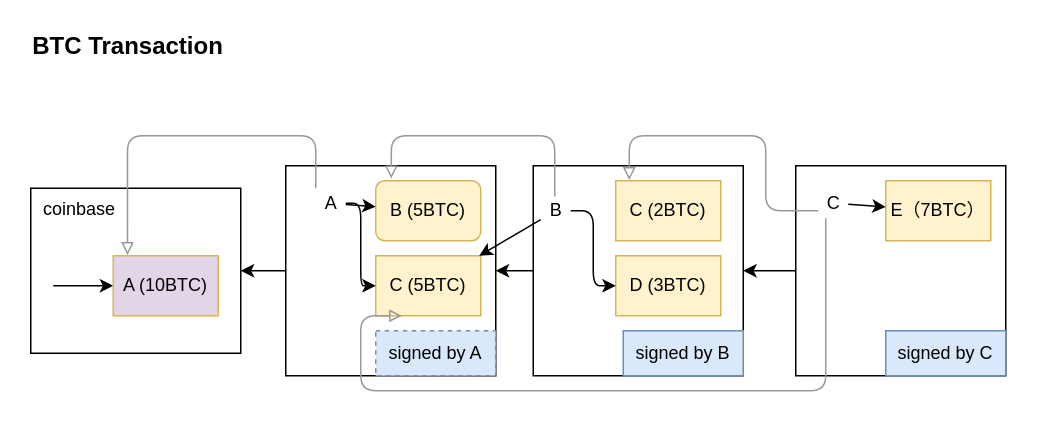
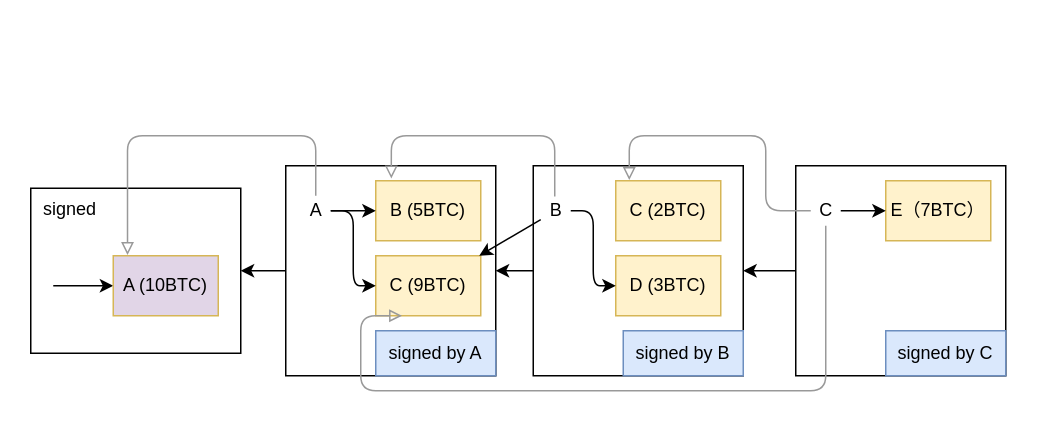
(128, 46) -> none
(331, 203) -> (316, 211)
(833, 203) -> (826, 211)
(72, 210) -> (62, 210)
(428, 211) -> (428, 211)
(428, 286) -> (428, 286)
(436, 353) -> (436, 353)
